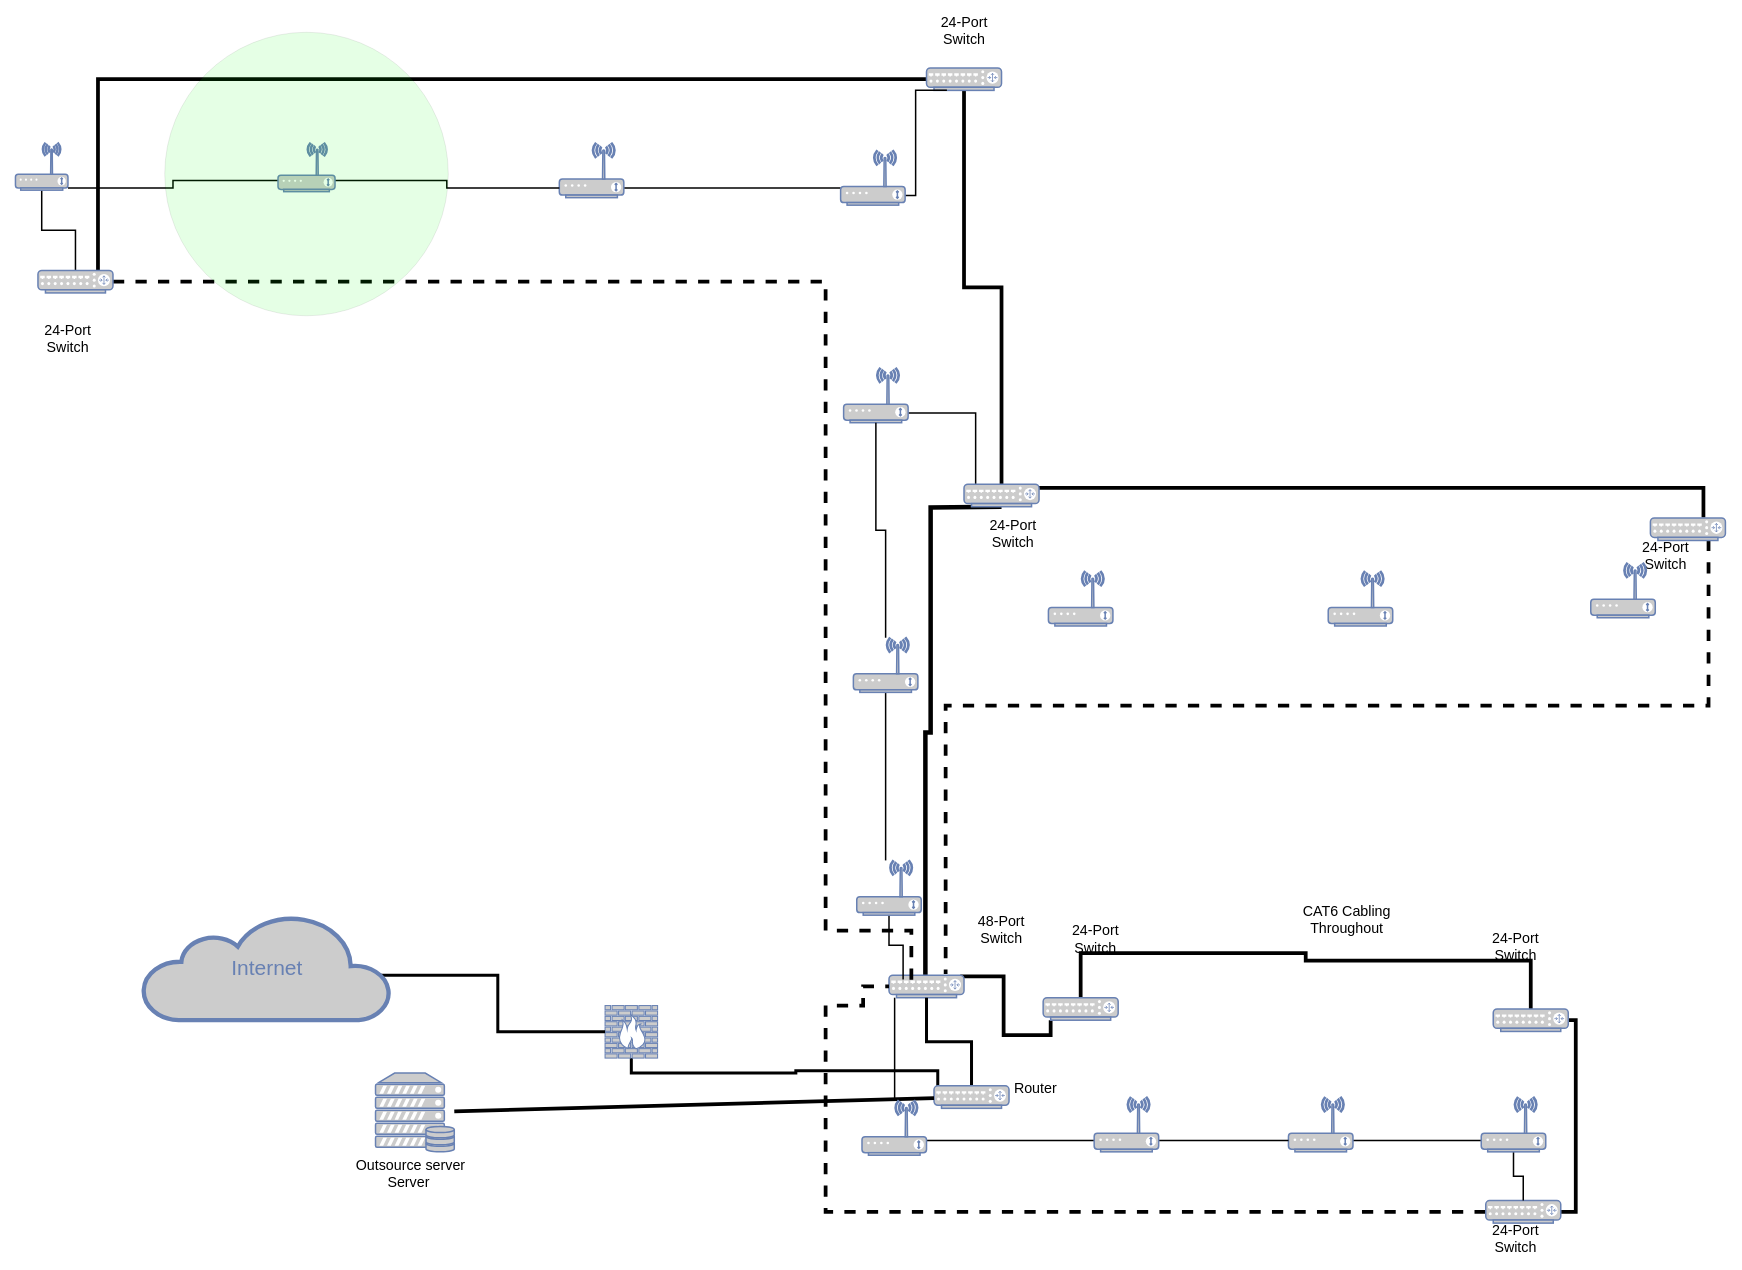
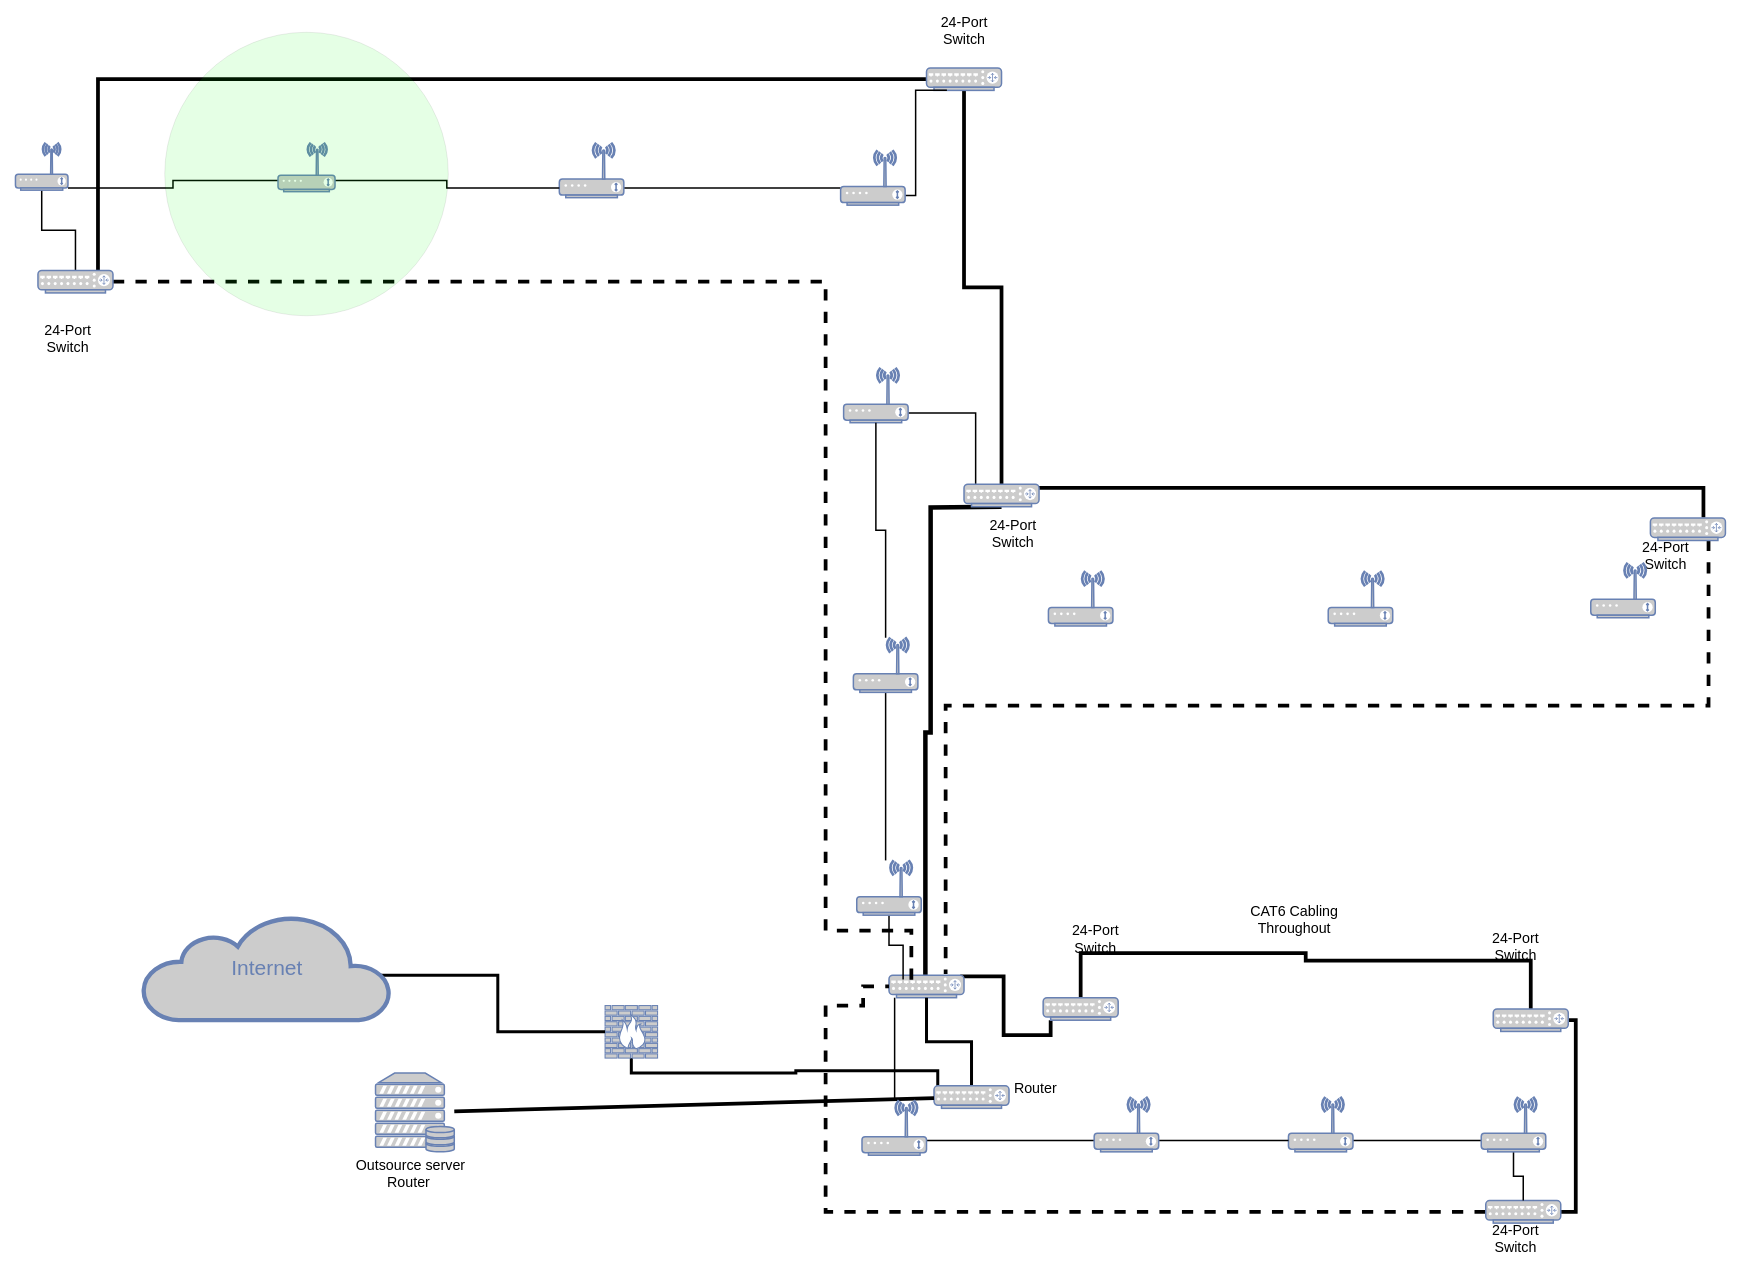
(1347, 920) -> (1294, 920)
(1001, 929) -> none
(411, 1174) -> (411, 1174)
